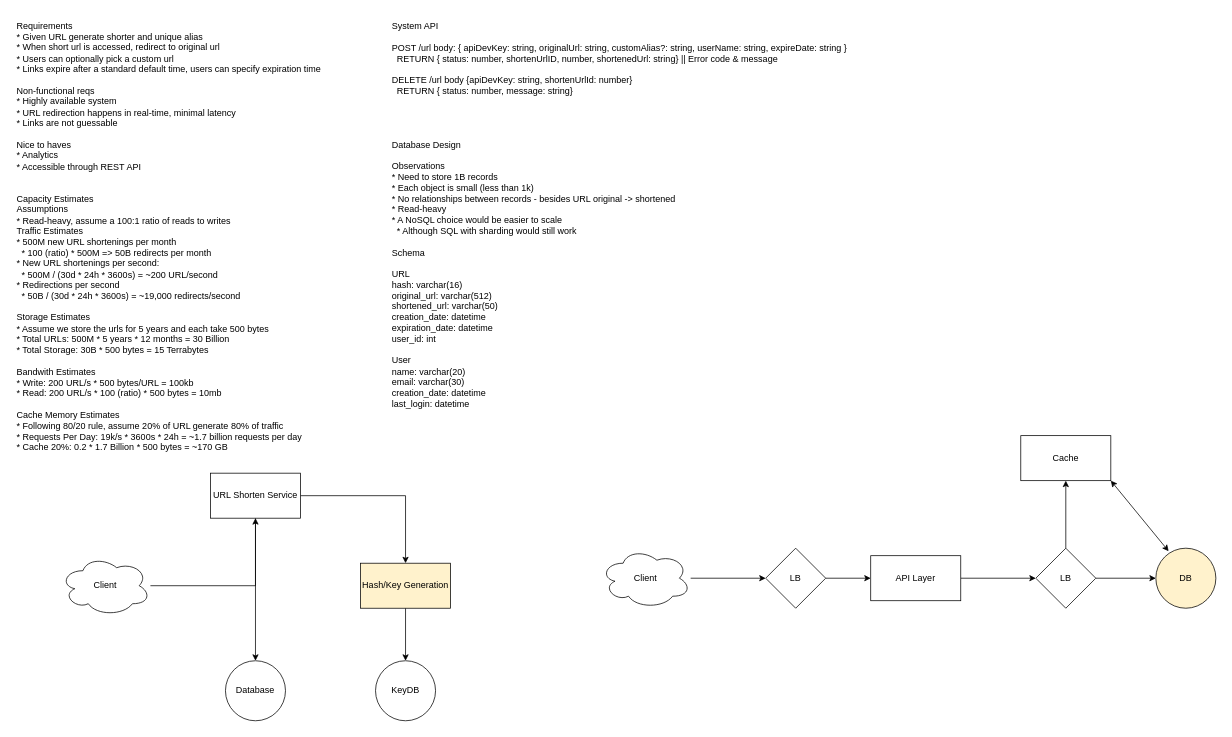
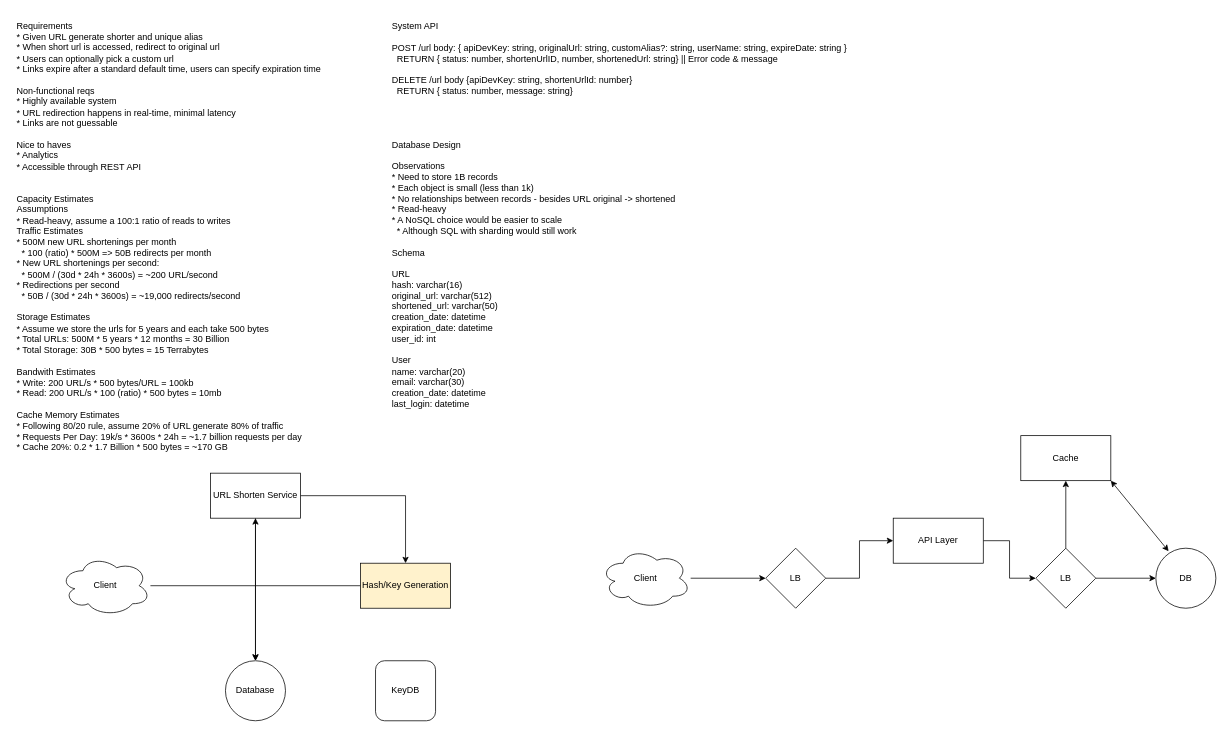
(915, 578) -> (938, 540)
(1185, 578) -> (1185, 578)
(405, 631) -> (309, 585)
(405, 690) -> (405, 690)
